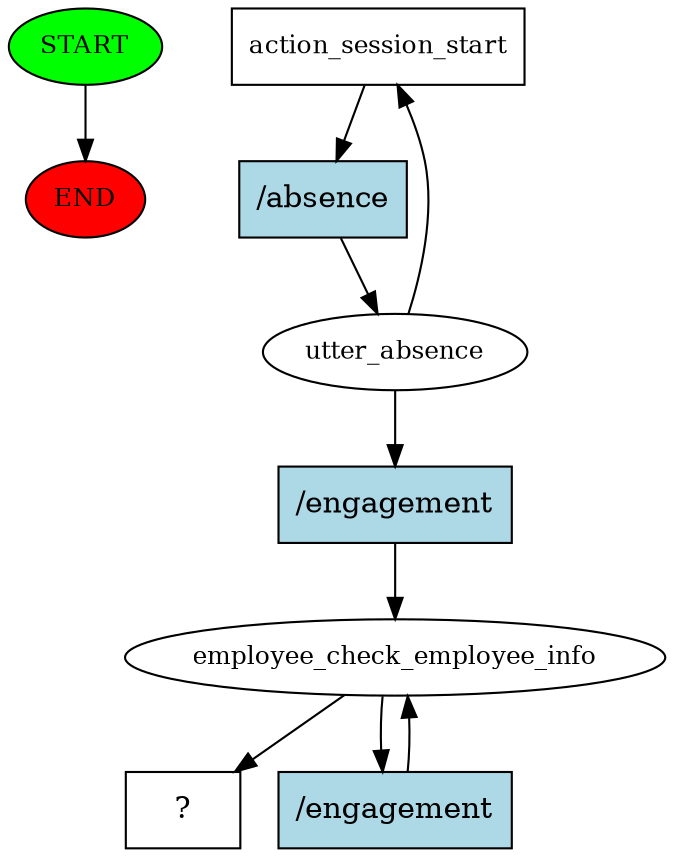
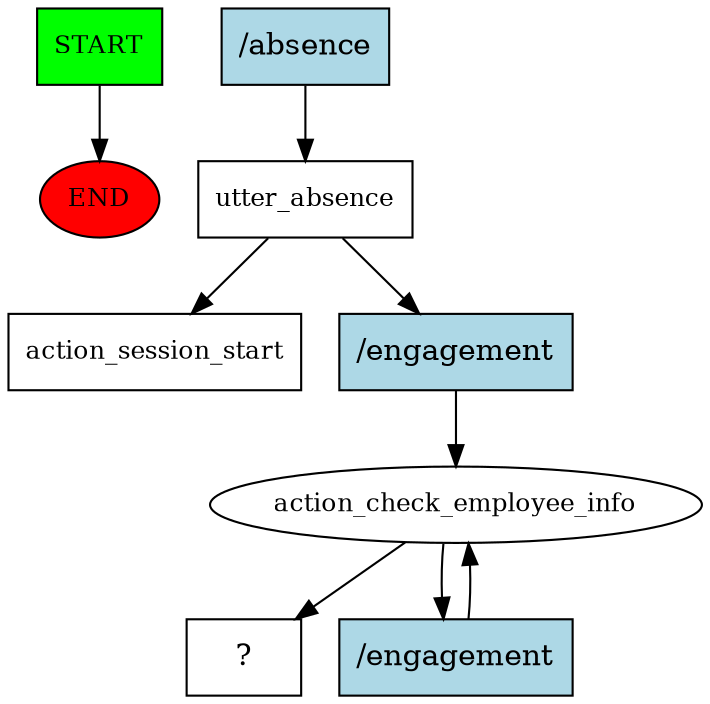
(86, 47) -> (100, 47)
(354, 113) -> none
(395, 352) -> (305, 199)
(395, 657) -> (456, 505)
